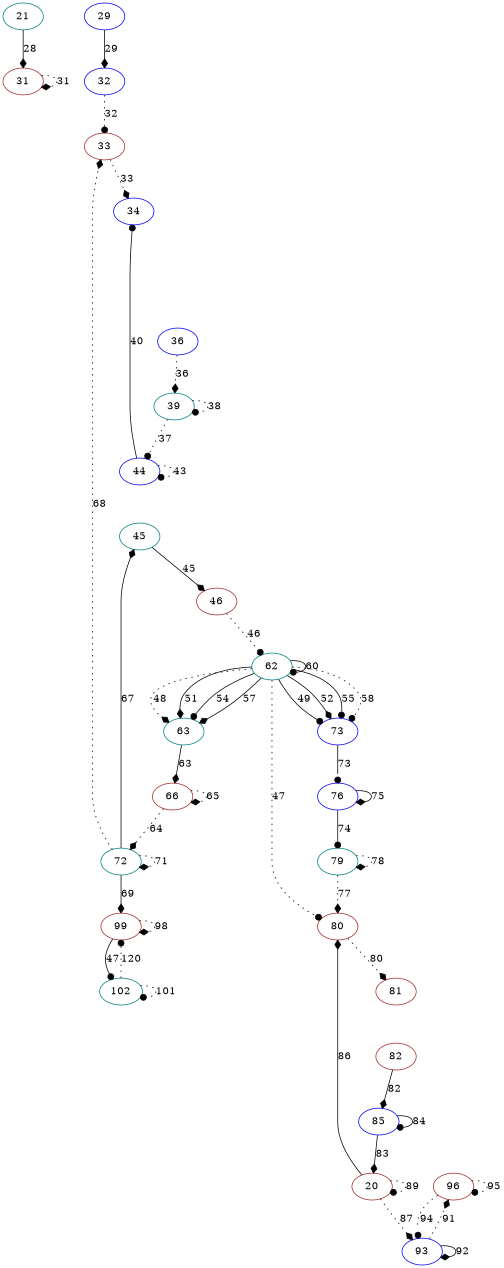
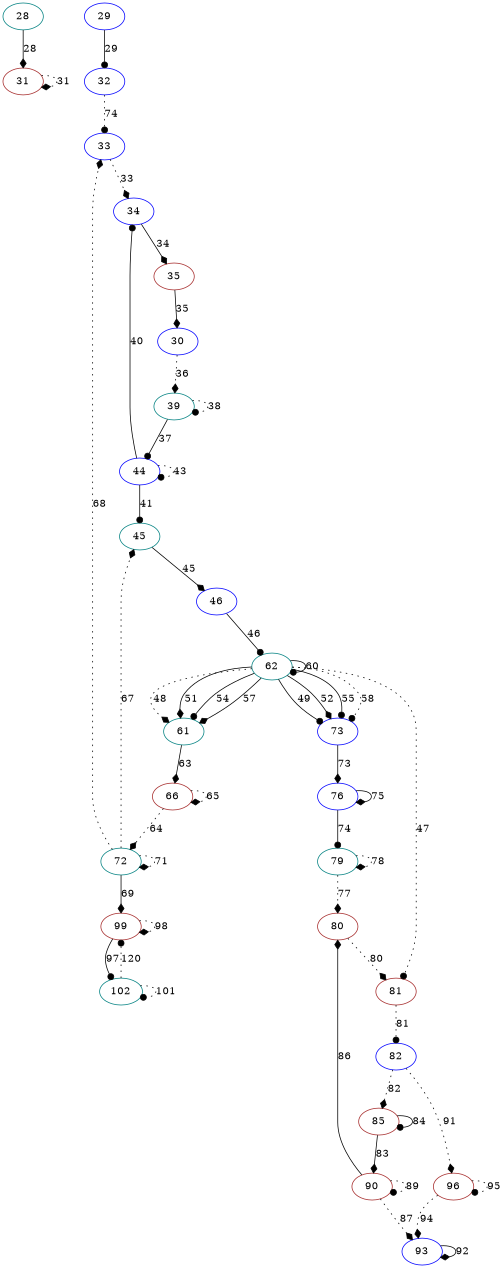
(23, 16) -> (23, 16)
(105, 46) -> (105, 46)
(112, 114) -> (112, 114)
(105, 146) -> (105, 146)
none -> (174, 276)
(178, 341) -> (178, 341)
(158, 436) -> (158, 436)
none -> (140, 501)
(217, 602) -> (217, 602)
(242, 632) -> (242, 632)
(121, 702) -> (121, 702)
(184, 732) -> (184, 732)
(338, 760) -> (338, 760)
(272, 807) -> (416, 777)
(113, 959) -> (113, 959)
none -> (396, 1021)
(396, 1057) -> (396, 1057)
(389, 1085) -> (389, 1085)
(379, 1122) -> (379, 1122)
(372, 1187) -> (372, 1187)
(422, 1209) -> (422, 1209)
(438, 1224) -> (435, 1113)
